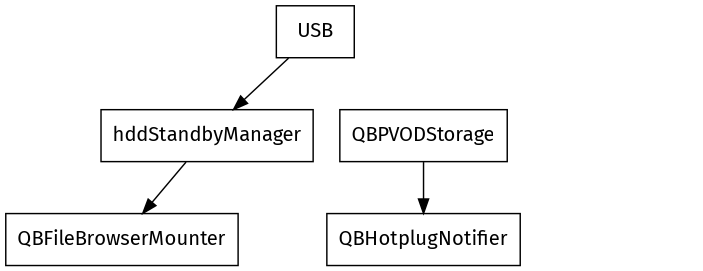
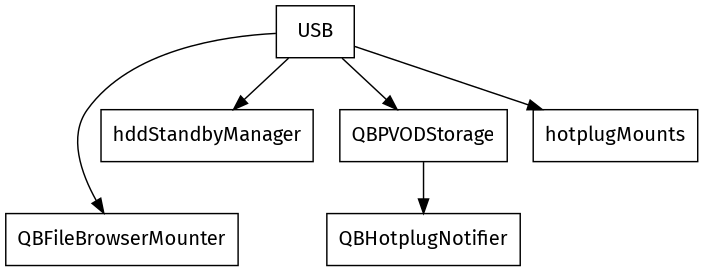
none -> (364, 79)
none -> (615, 136)
(169, 182) -> (129, 72)
